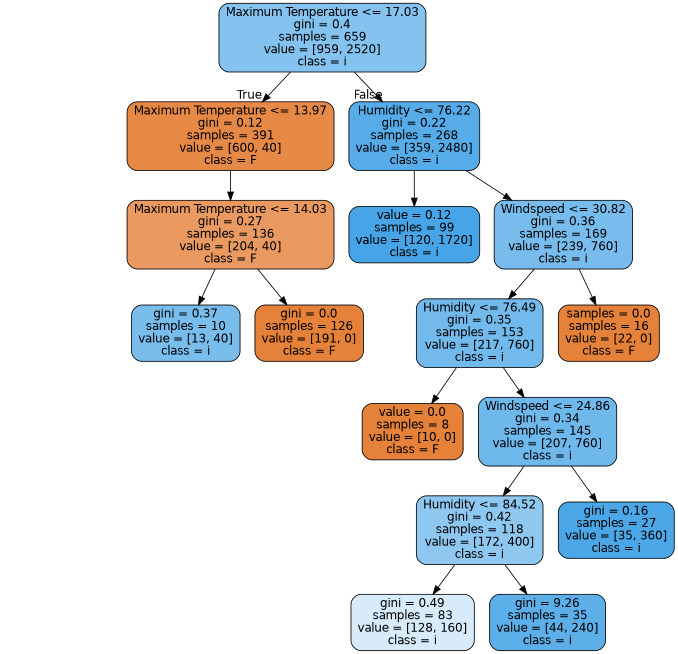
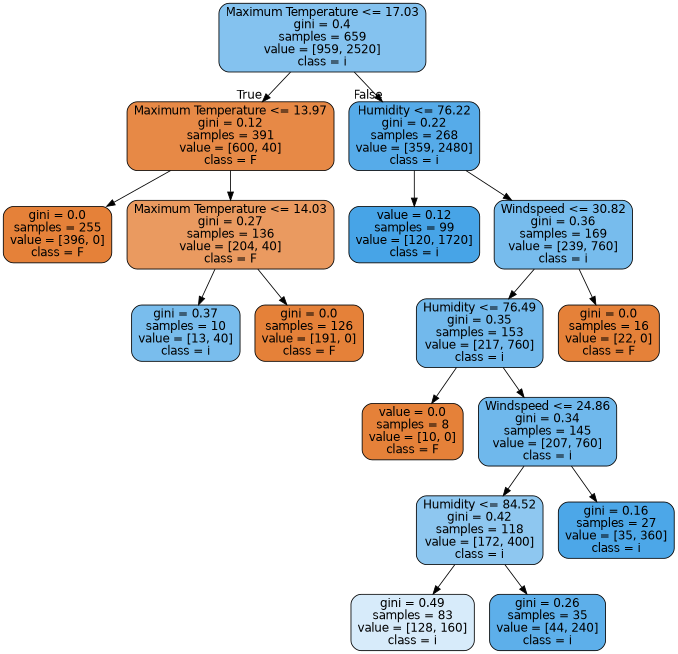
none -> (58, 235)
(609, 333) -> (609, 333)
(548, 622) -> (548, 622)
